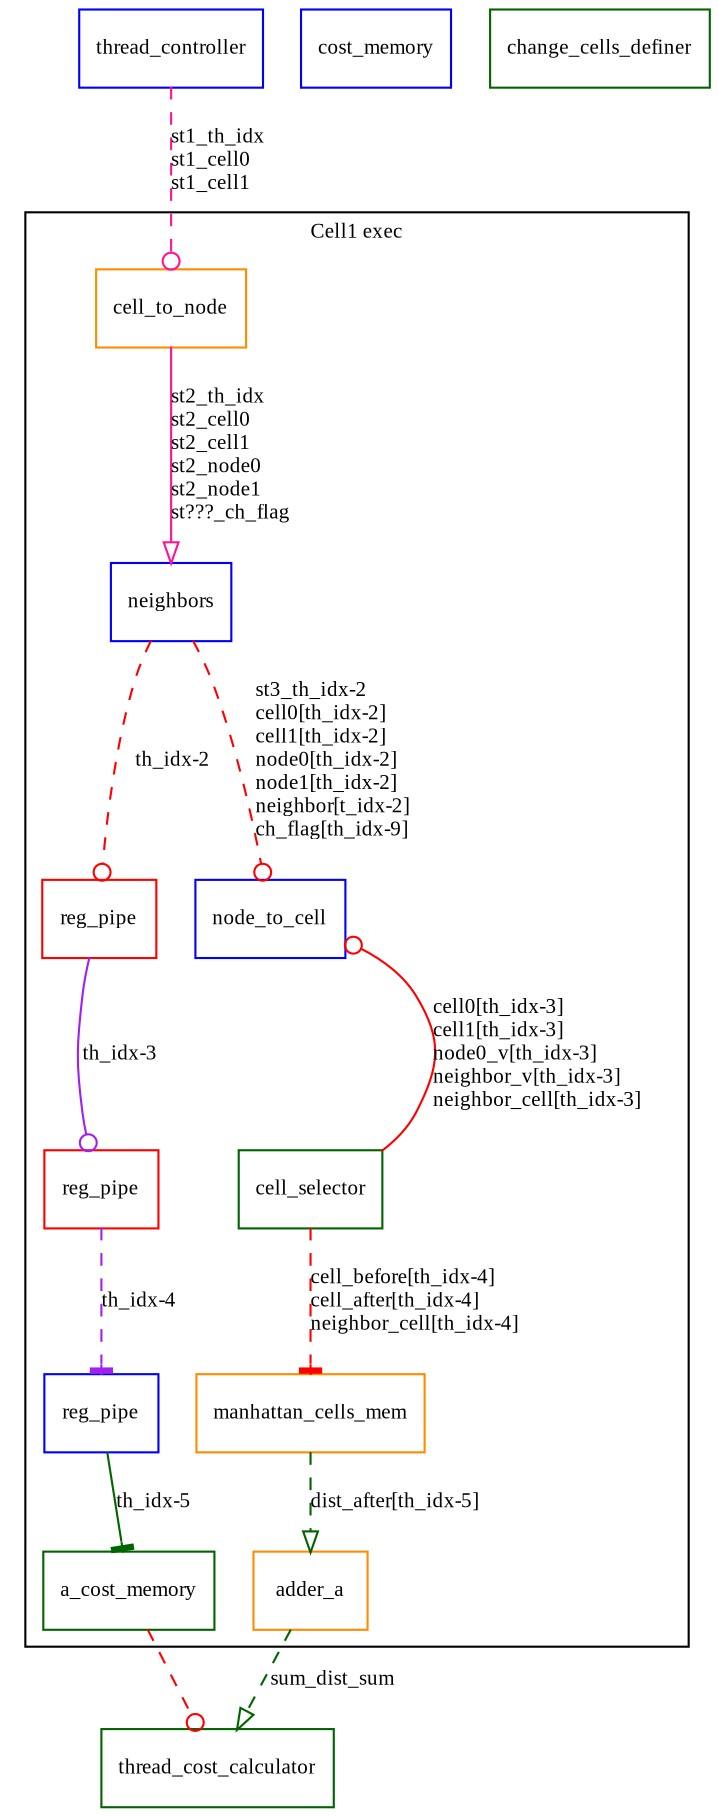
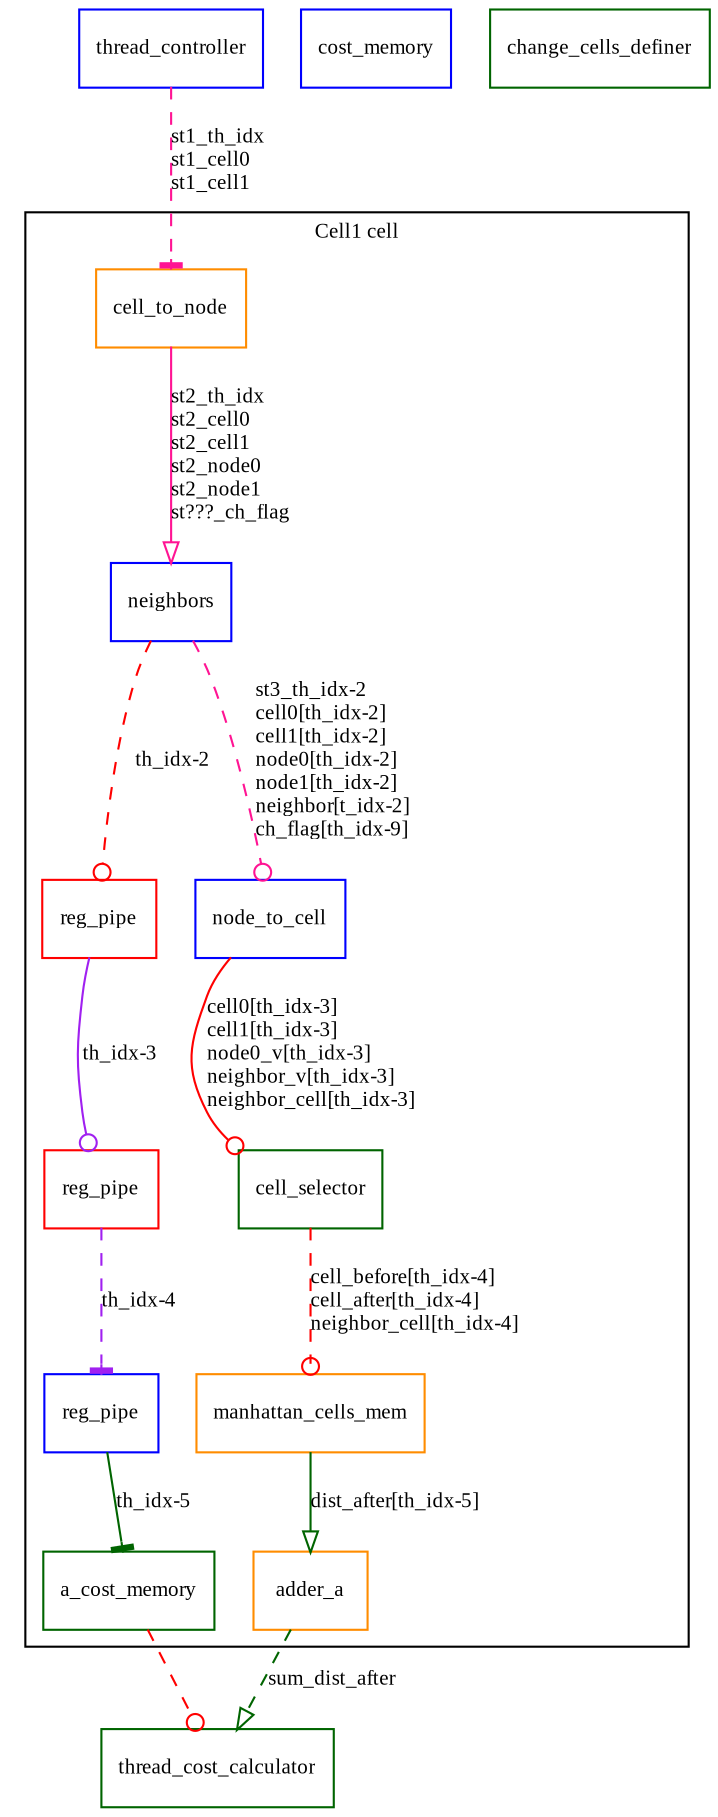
(171, 170) -> (171, 170)
(357, 232) -> (357, 232)
(234, 750) -> (234, 750)
(434, 1044) -> (192, 1049)
(311, 1296) -> (311, 1296)
(311, 1492) -> (311, 1492)
(333, 1679) -> (333, 1679)
